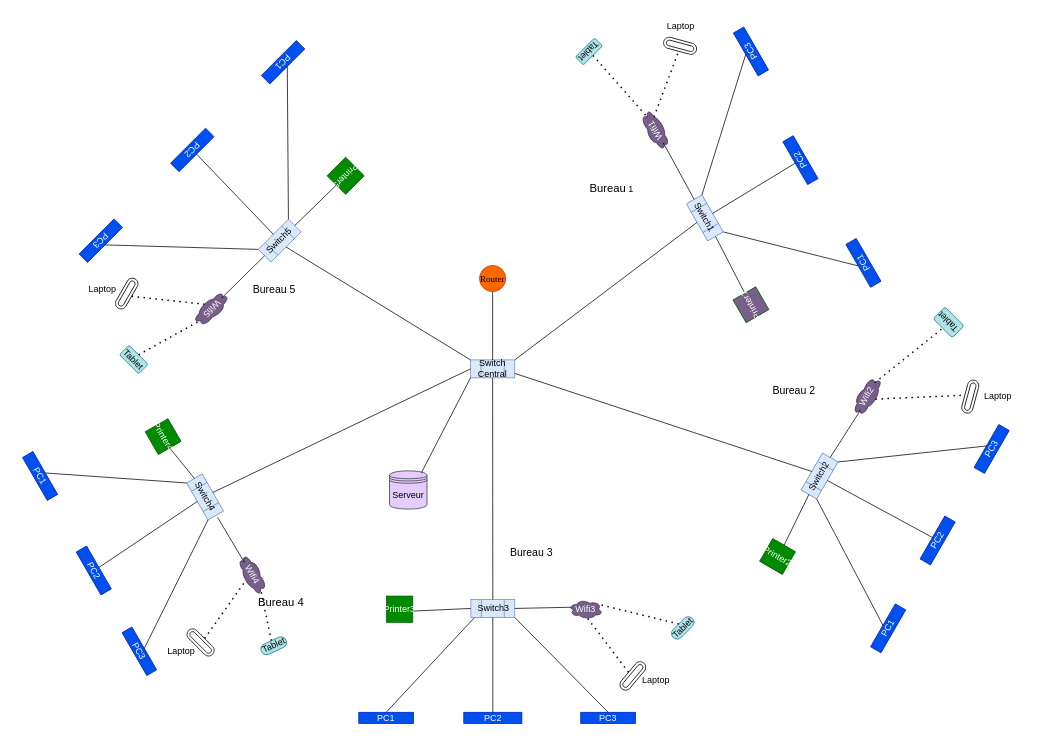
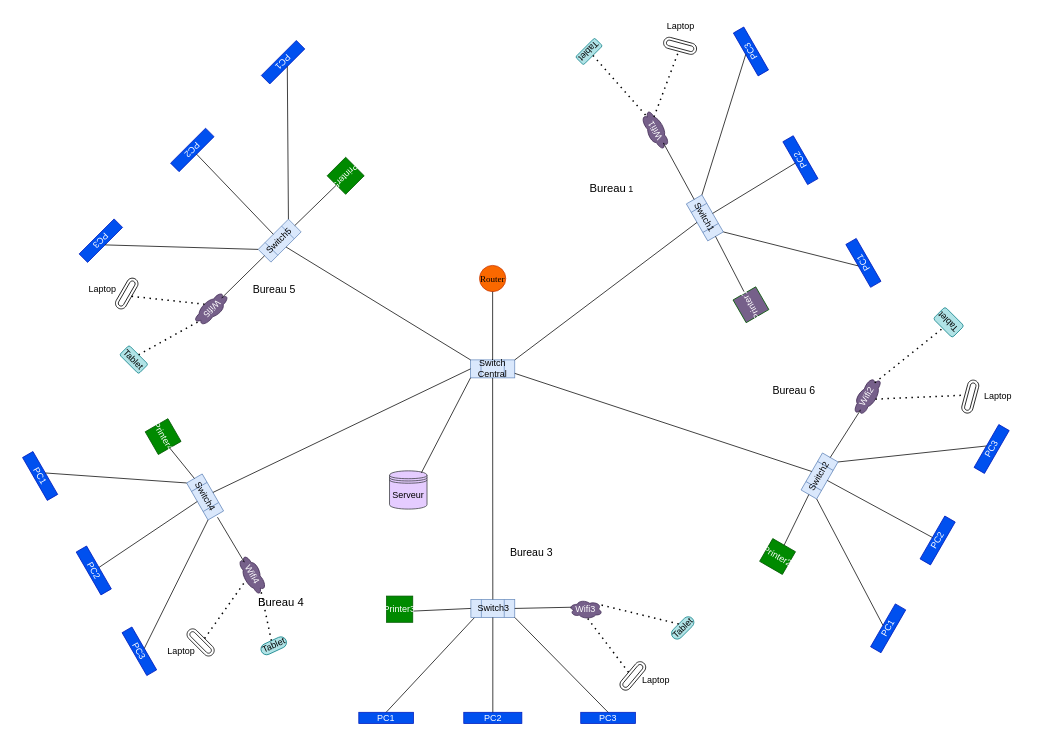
(794, 390) -> (794, 390)
